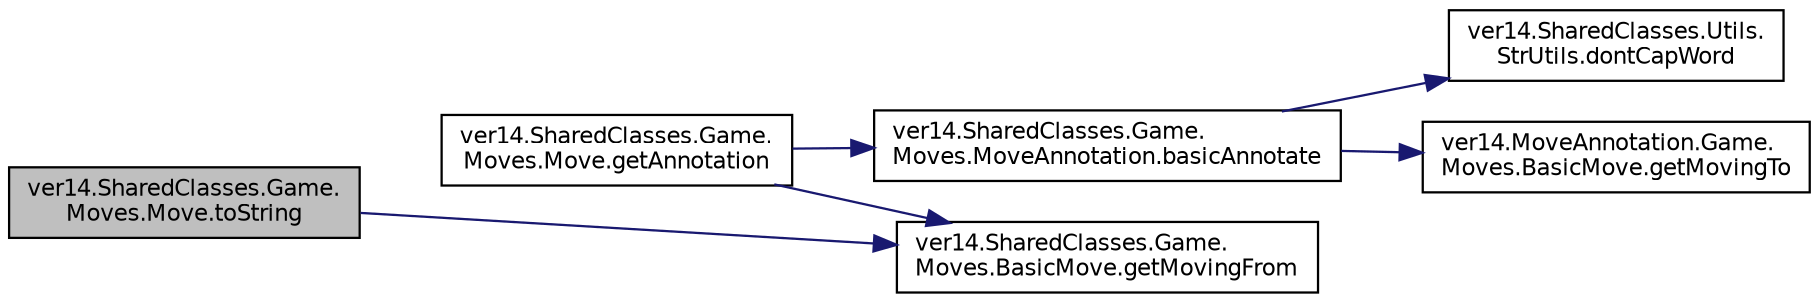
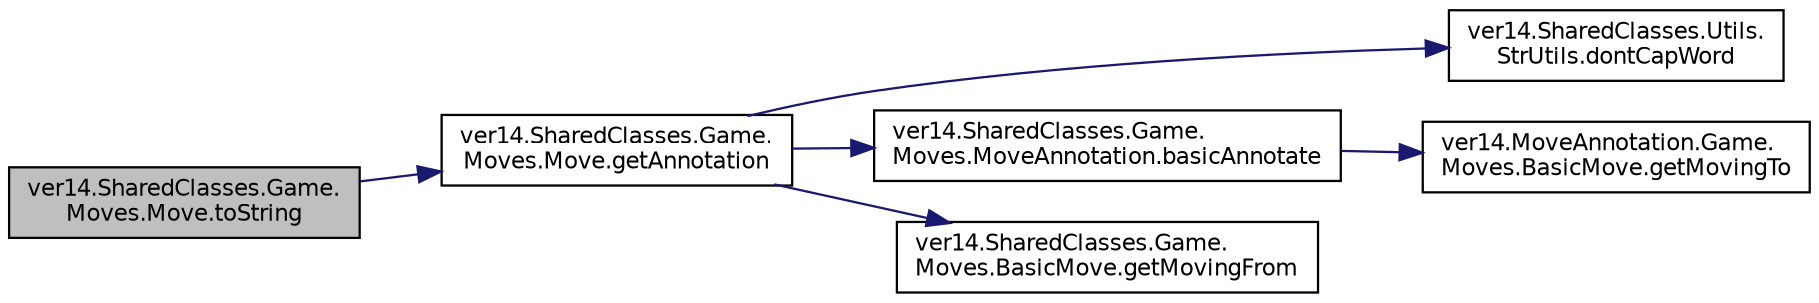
(1354, 97) -> (1085, 67)
(617, 228) -> (389, 178)
